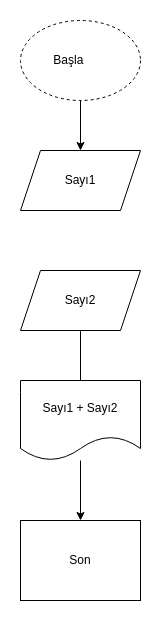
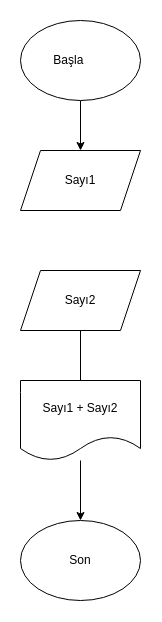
(81, 61) -> (81, 61)
(81, 561) -> (81, 561)
